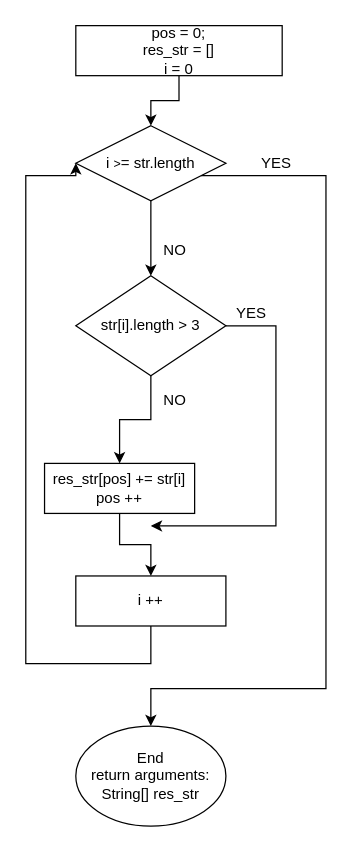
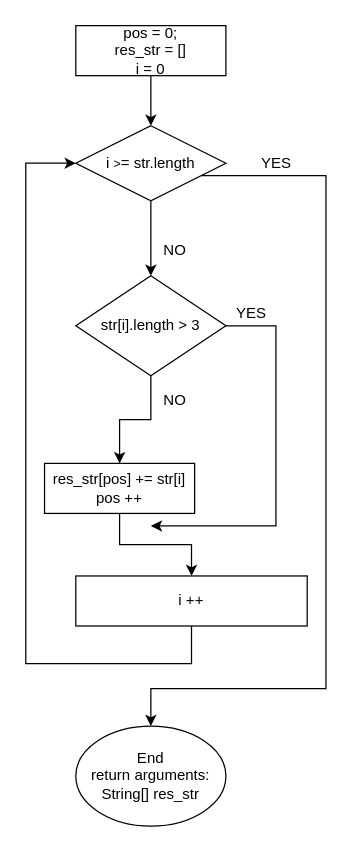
(179, 51) -> (151, 51)
(151, 601) -> (191, 601)
